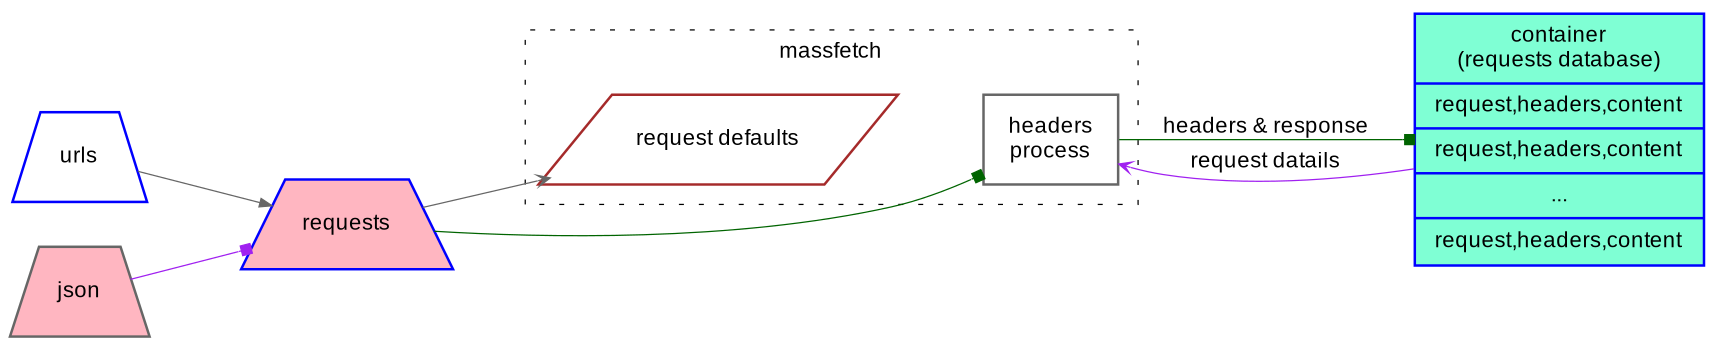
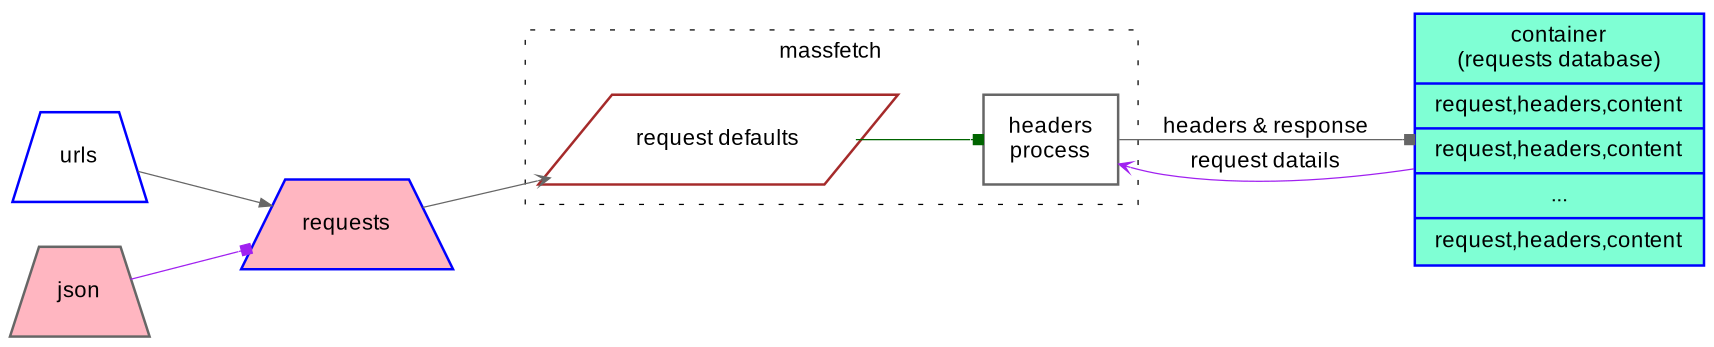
(1261, 140) -> (1261, 140)
(706, 232) -> (913, 140)
